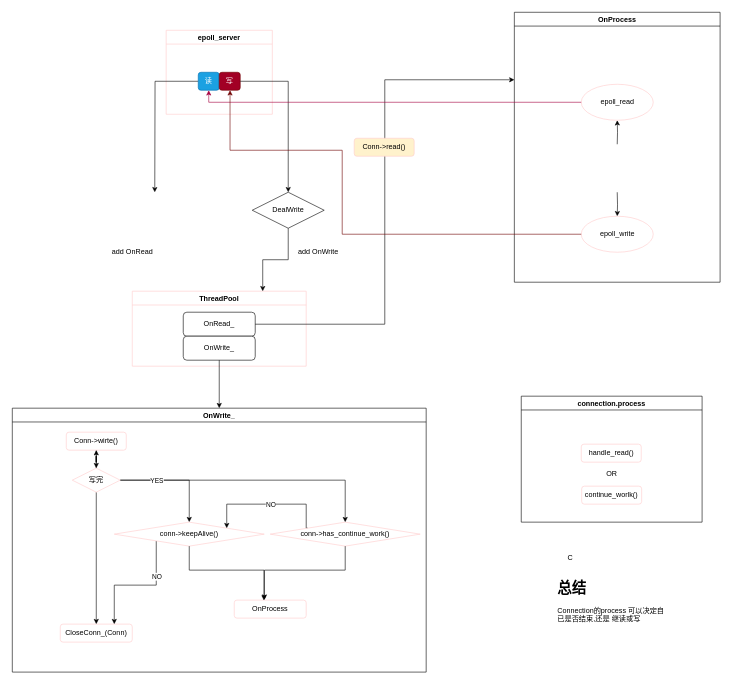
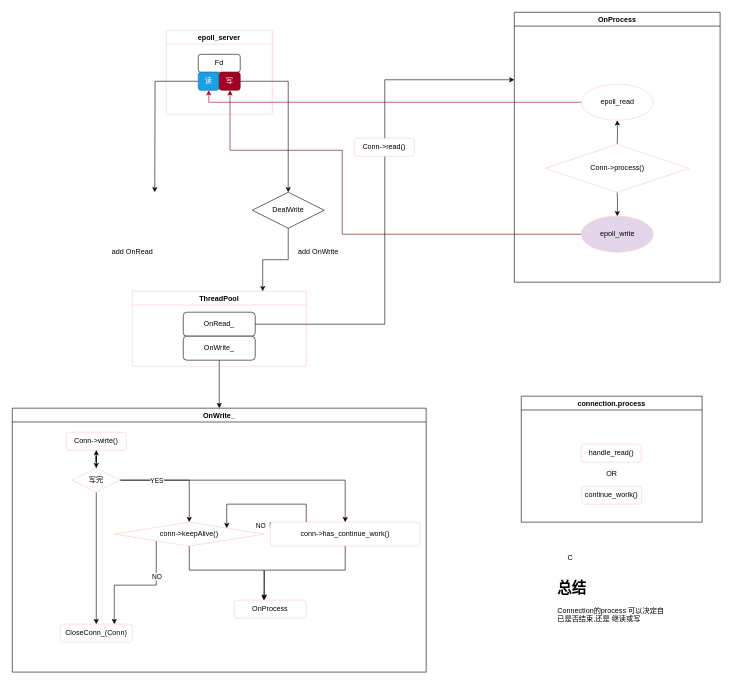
none -> (219, 63)
(384, 147) -> (384, 147)
none -> (617, 168)
(617, 234) -> (617, 234)
(345, 534) -> (345, 534)
